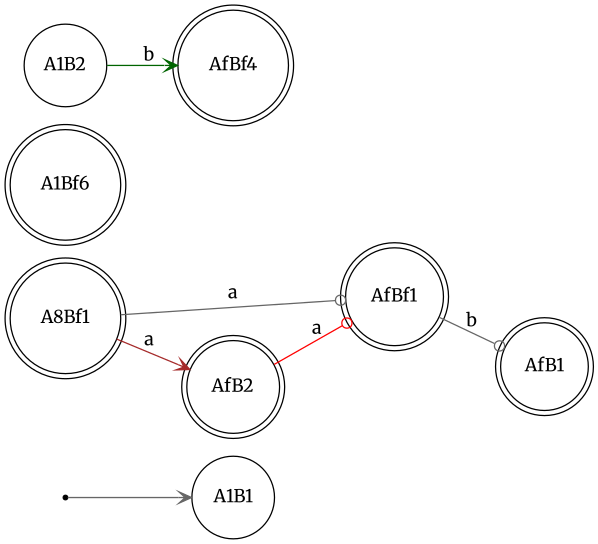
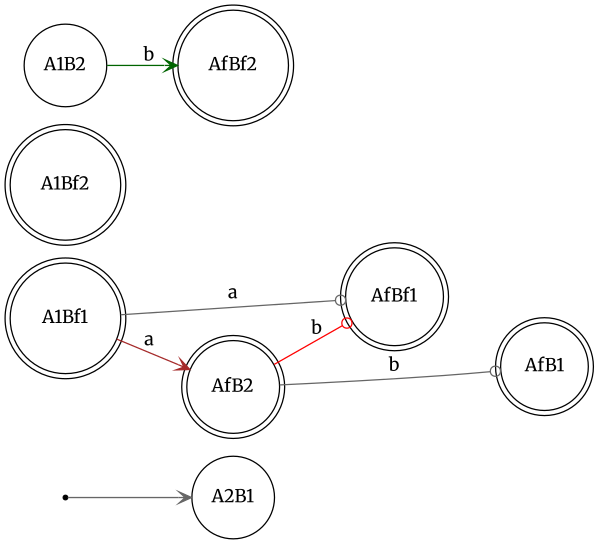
(233, 65) -> (233, 65)
(65, 185) -> (65, 185)
(65, 318) -> (65, 318)
(317, 329) -> (317, 329)
(467, 330) -> (385, 379)
(233, 498) -> (233, 498)
